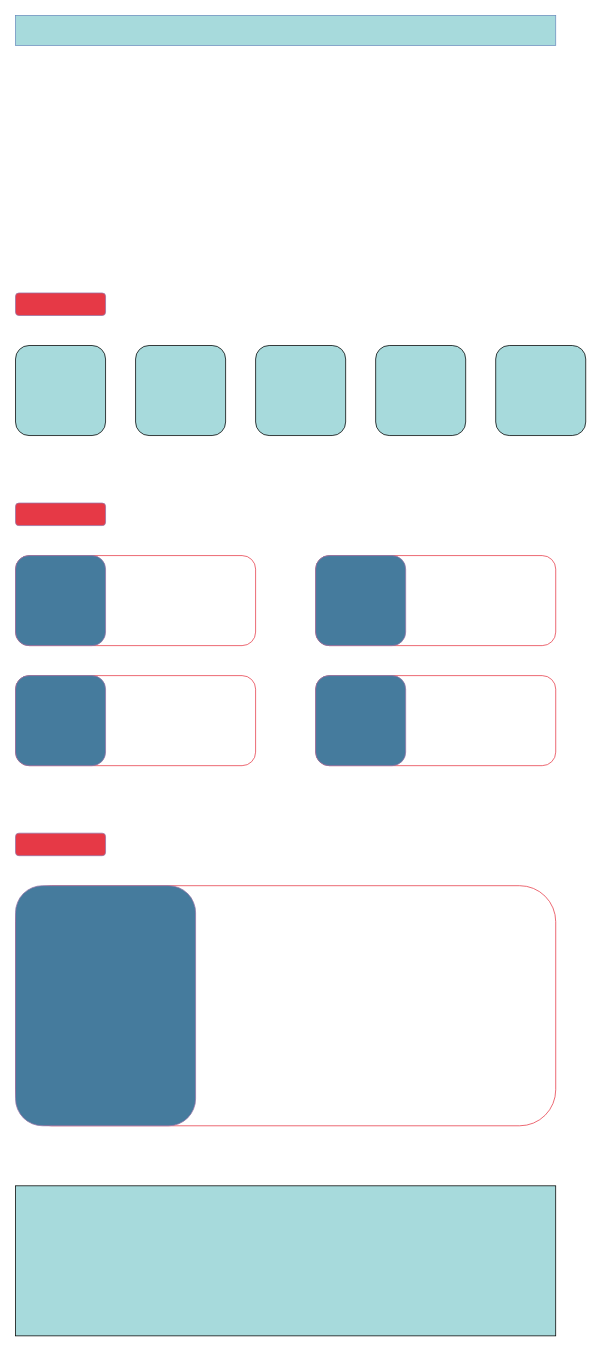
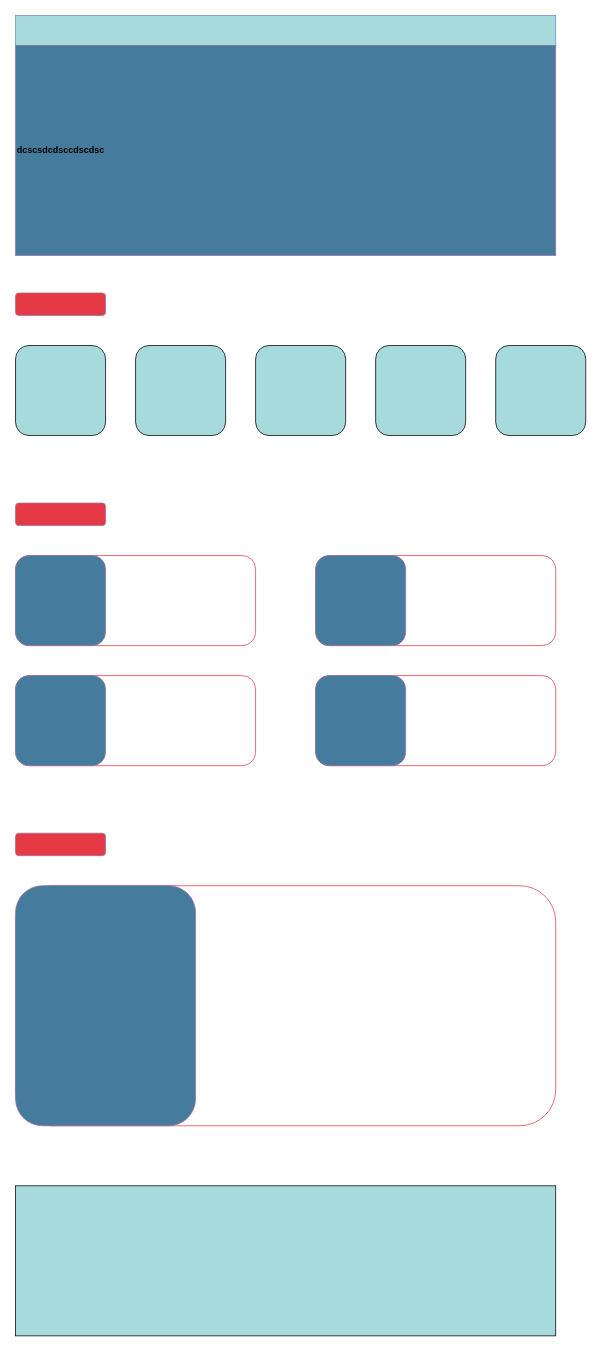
none -> (285, 150)
